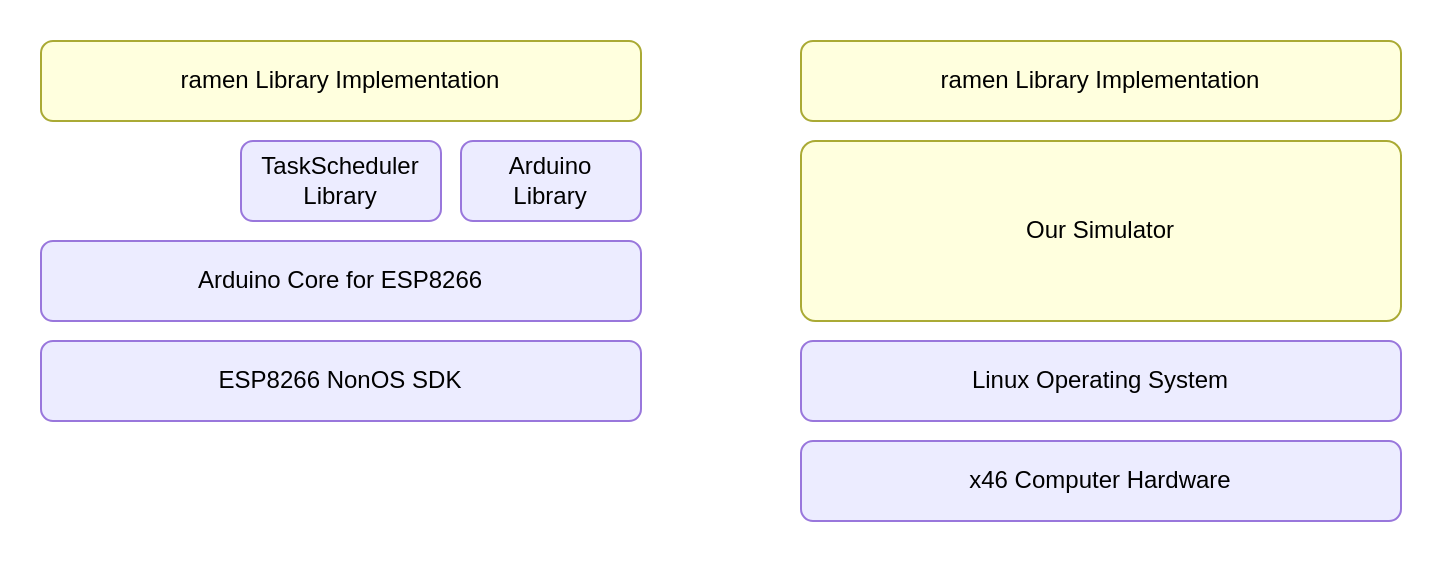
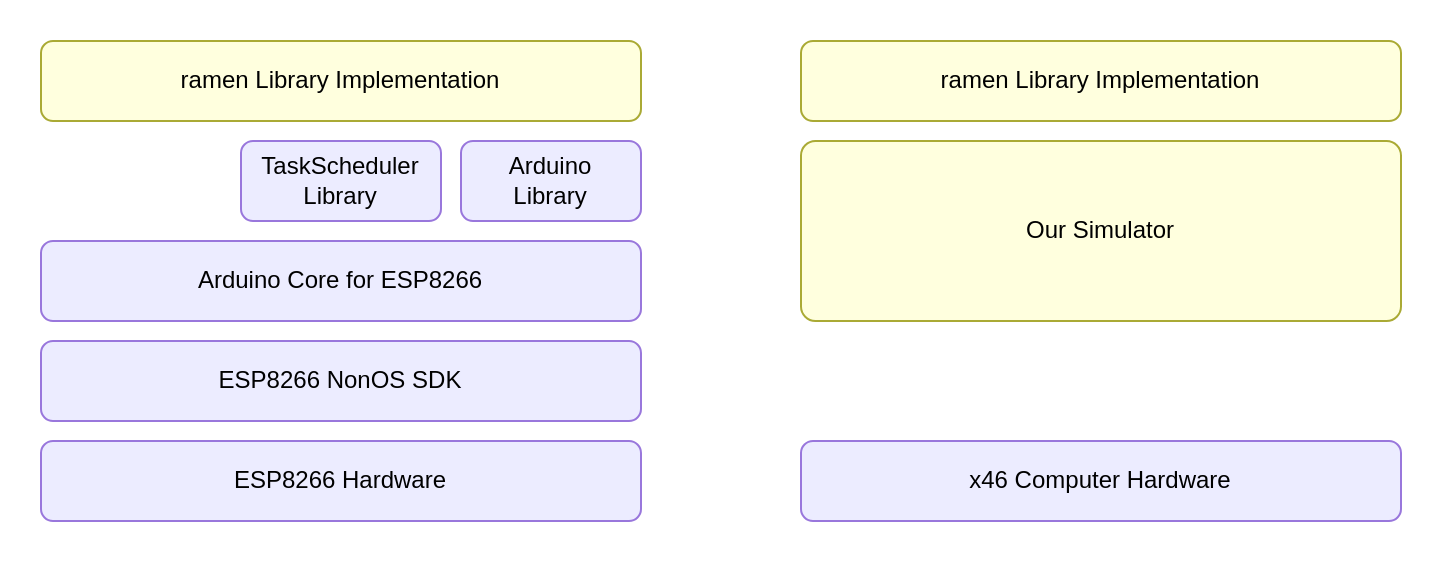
(1101, 381) -> none
none -> (341, 481)
